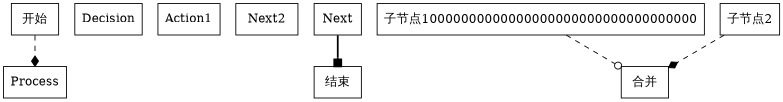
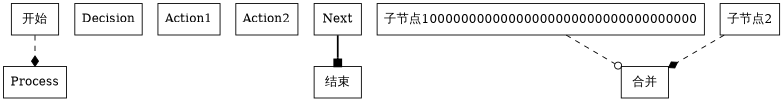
(267, 19) -> (267, 19)
